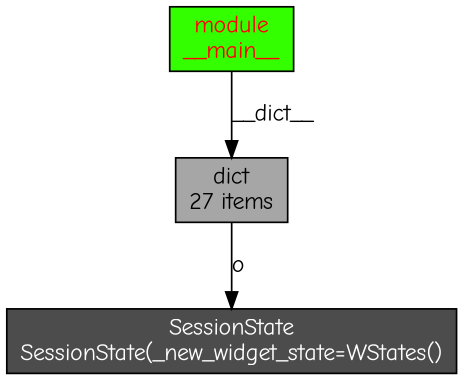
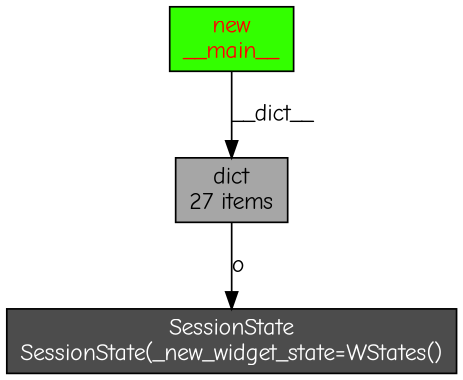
(232, 39) -> (232, 39)
